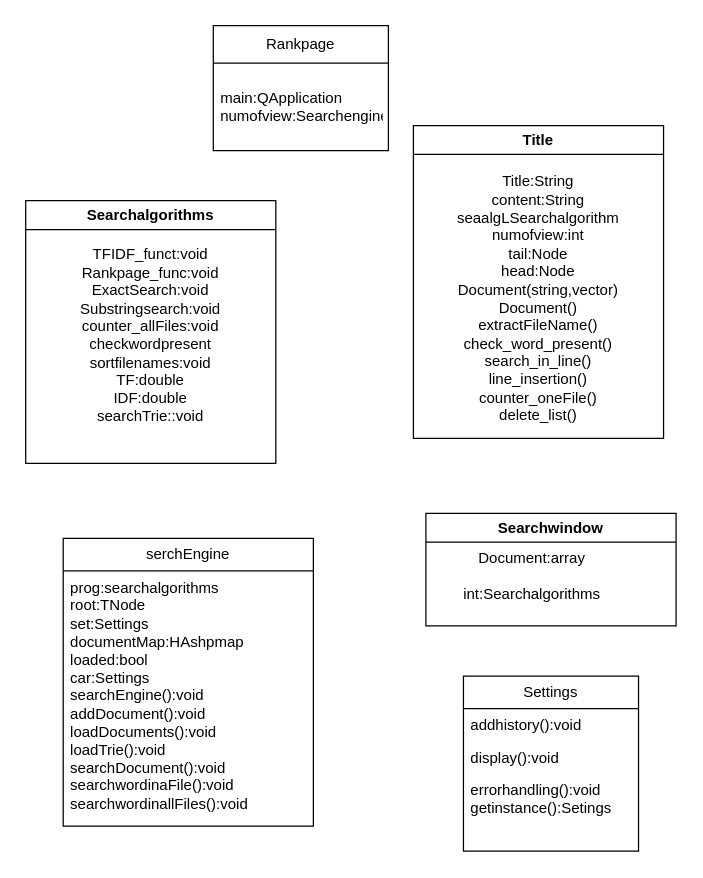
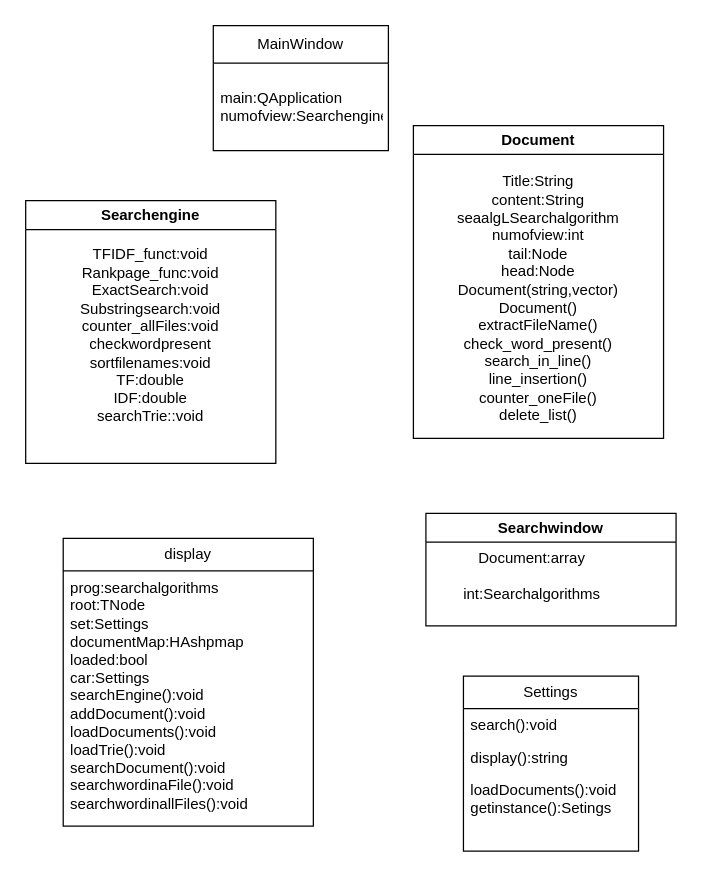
(301, 44) -> (301, 44)
(538, 141) -> (538, 141)
(151, 216) -> (151, 216)
(188, 554) -> (188, 554)
(536, 726) -> (521, 726)
(522, 758) -> (530, 758)
(552, 809) -> (552, 809)
